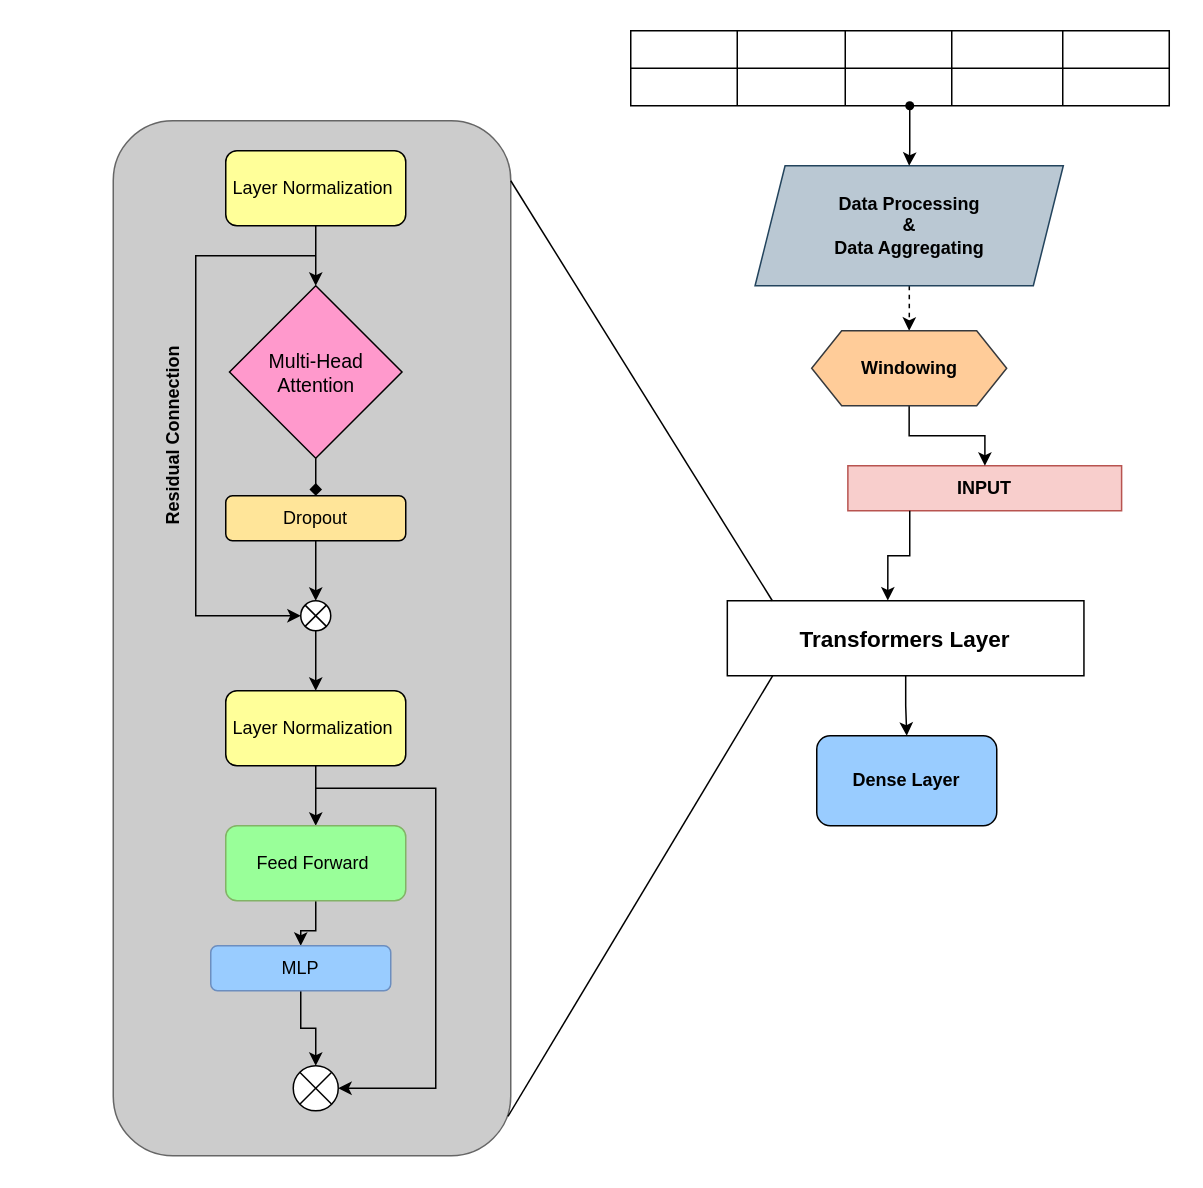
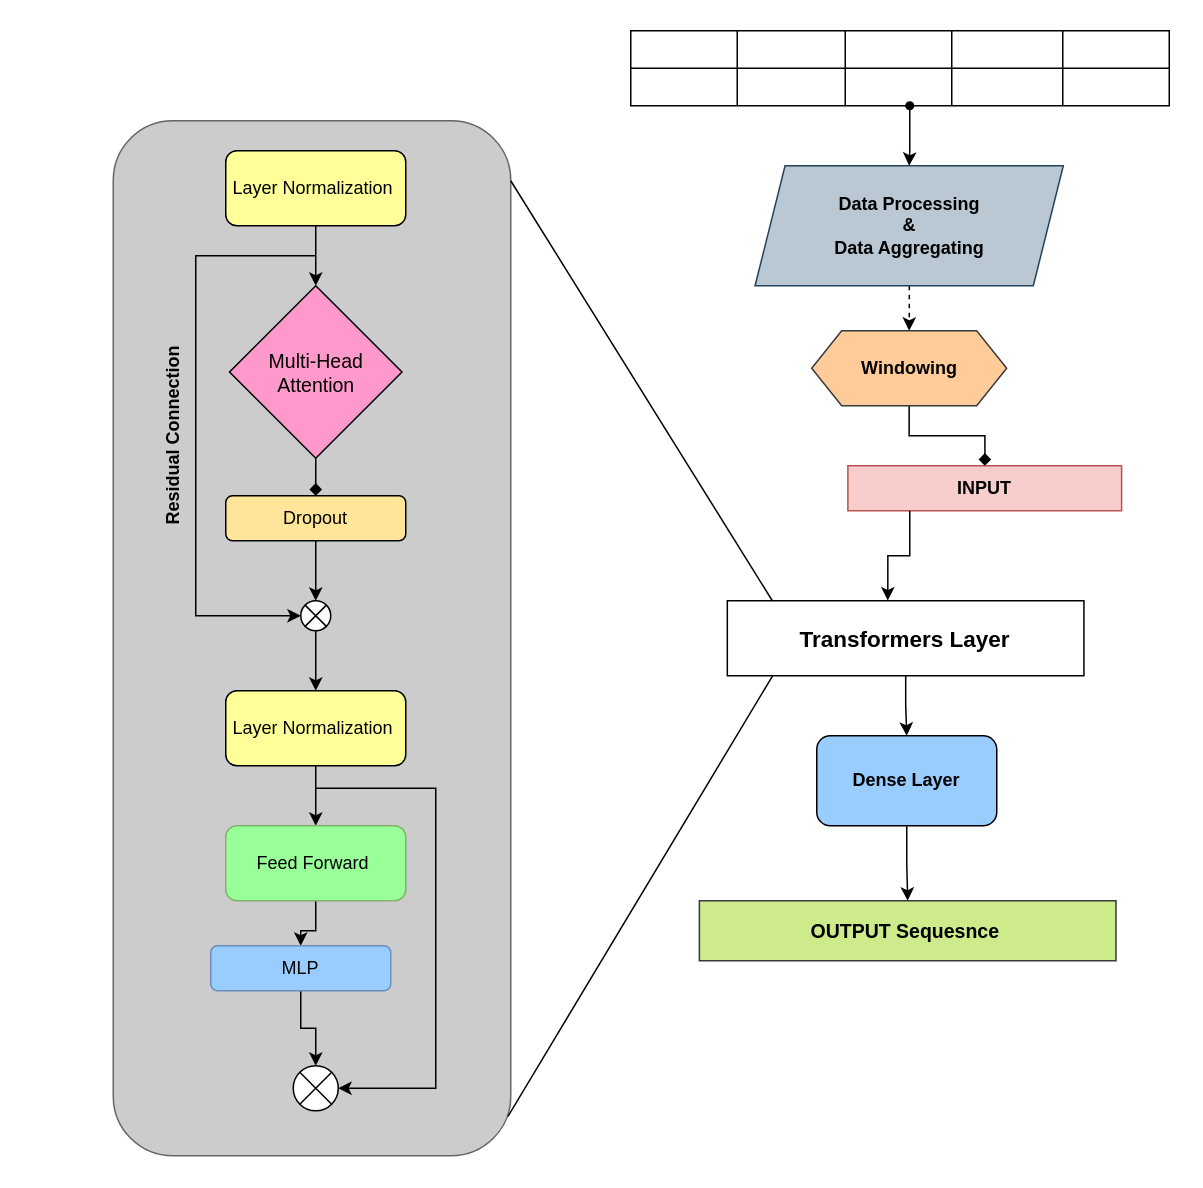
(985, 454) -> (985, 453)
none -> (907, 858)
none -> (908, 931)
